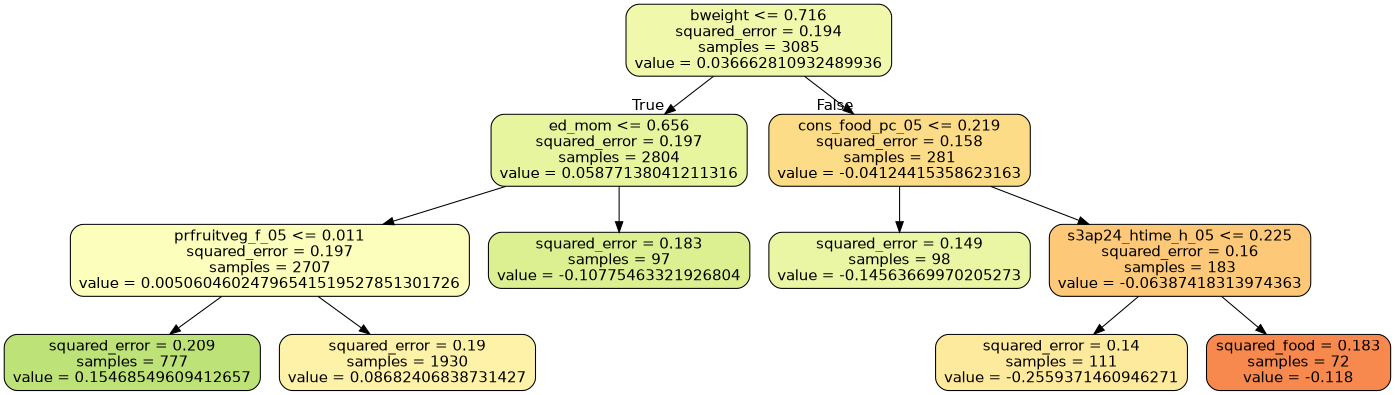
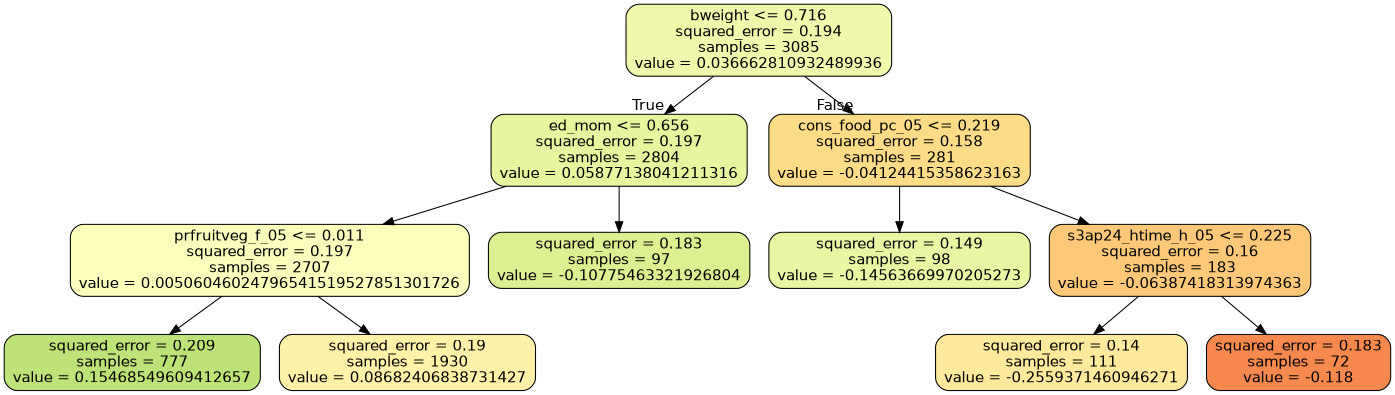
(1299, 362) -> (1299, 362)
